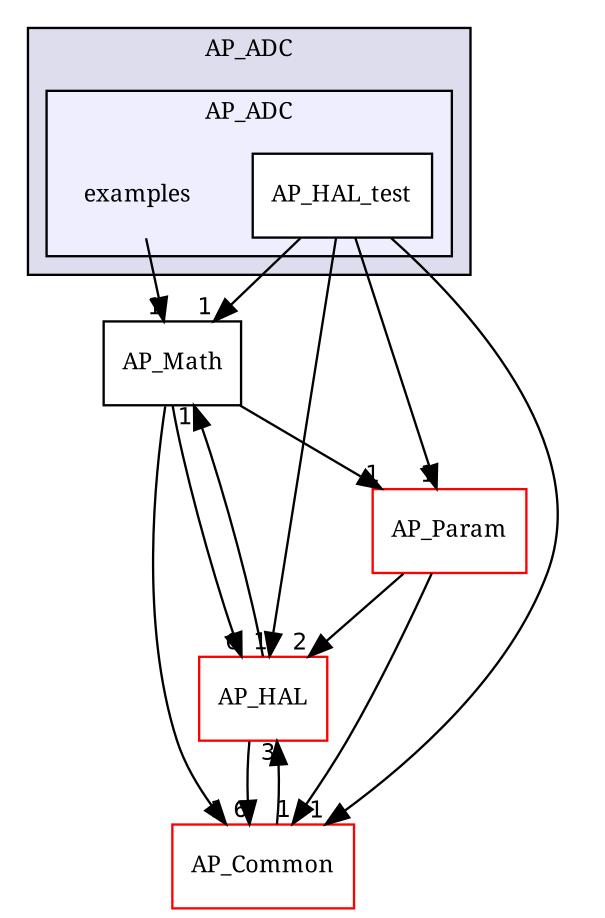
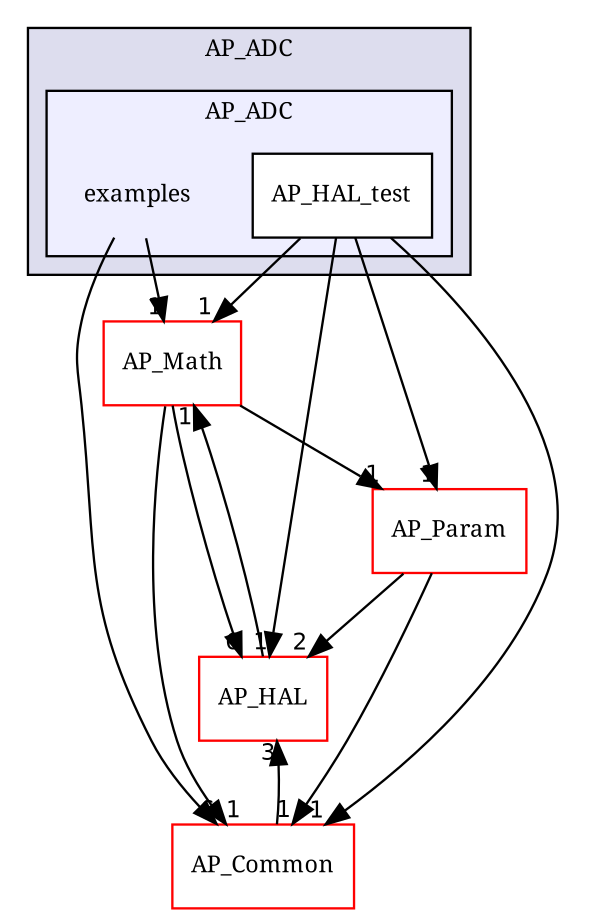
(172, 363) -> (172, 363)
(248, 771) -> (92, 532)
